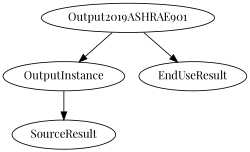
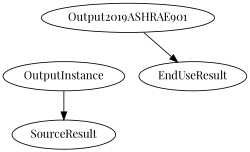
(99, 44) -> none
